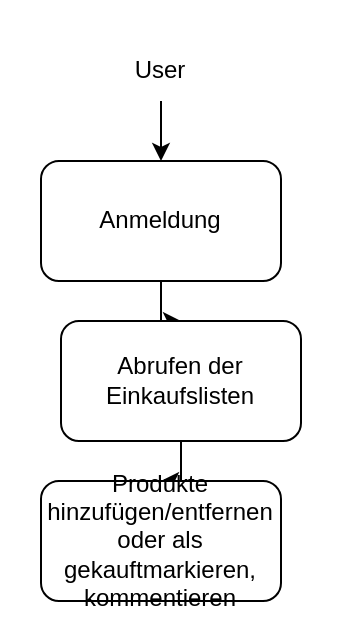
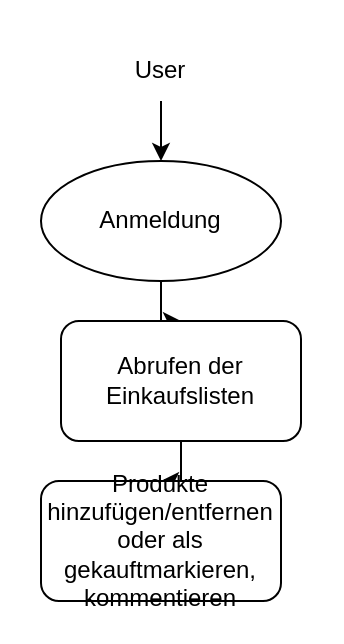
(161, 221) -> (161, 221)
